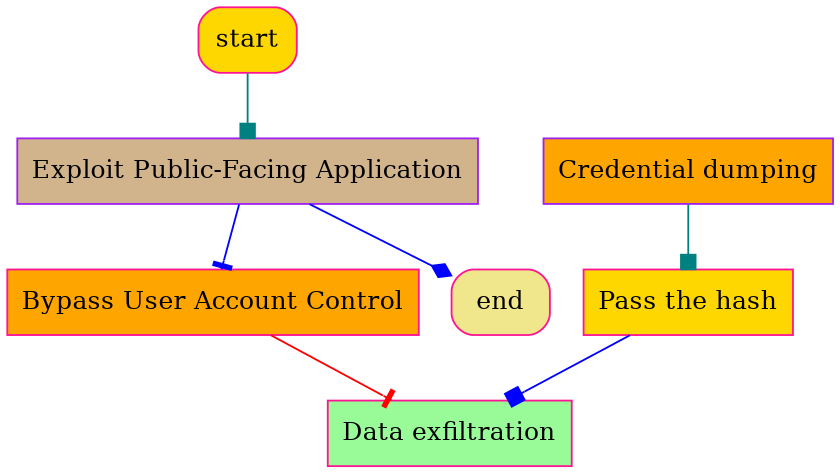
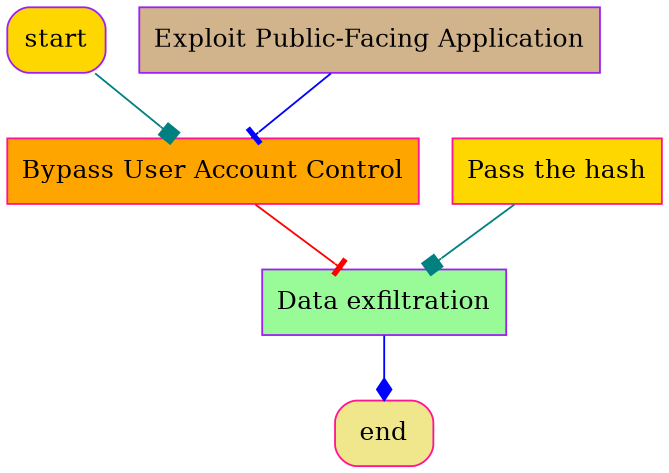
(248, 40) -> (56, 40)
(248, 97) -> (128, 100)
(688, 171) -> none
(371, 235) -> (384, 357)
(577, 363) -> (478, 231)
(450, 433) -> (384, 302)
